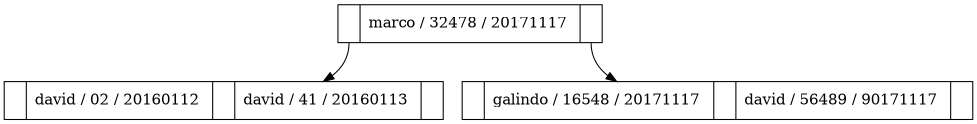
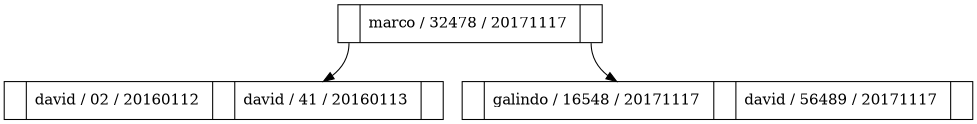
(843, 100) -> (843, 100)
